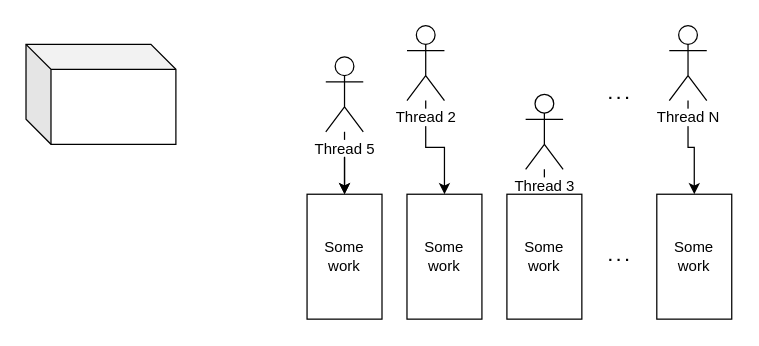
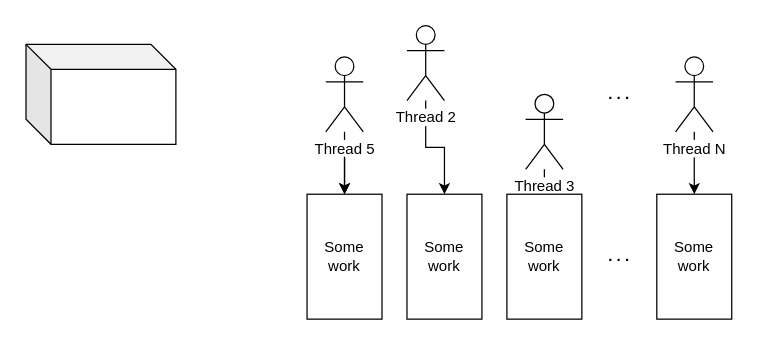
(688, 63) -> (694, 94)
